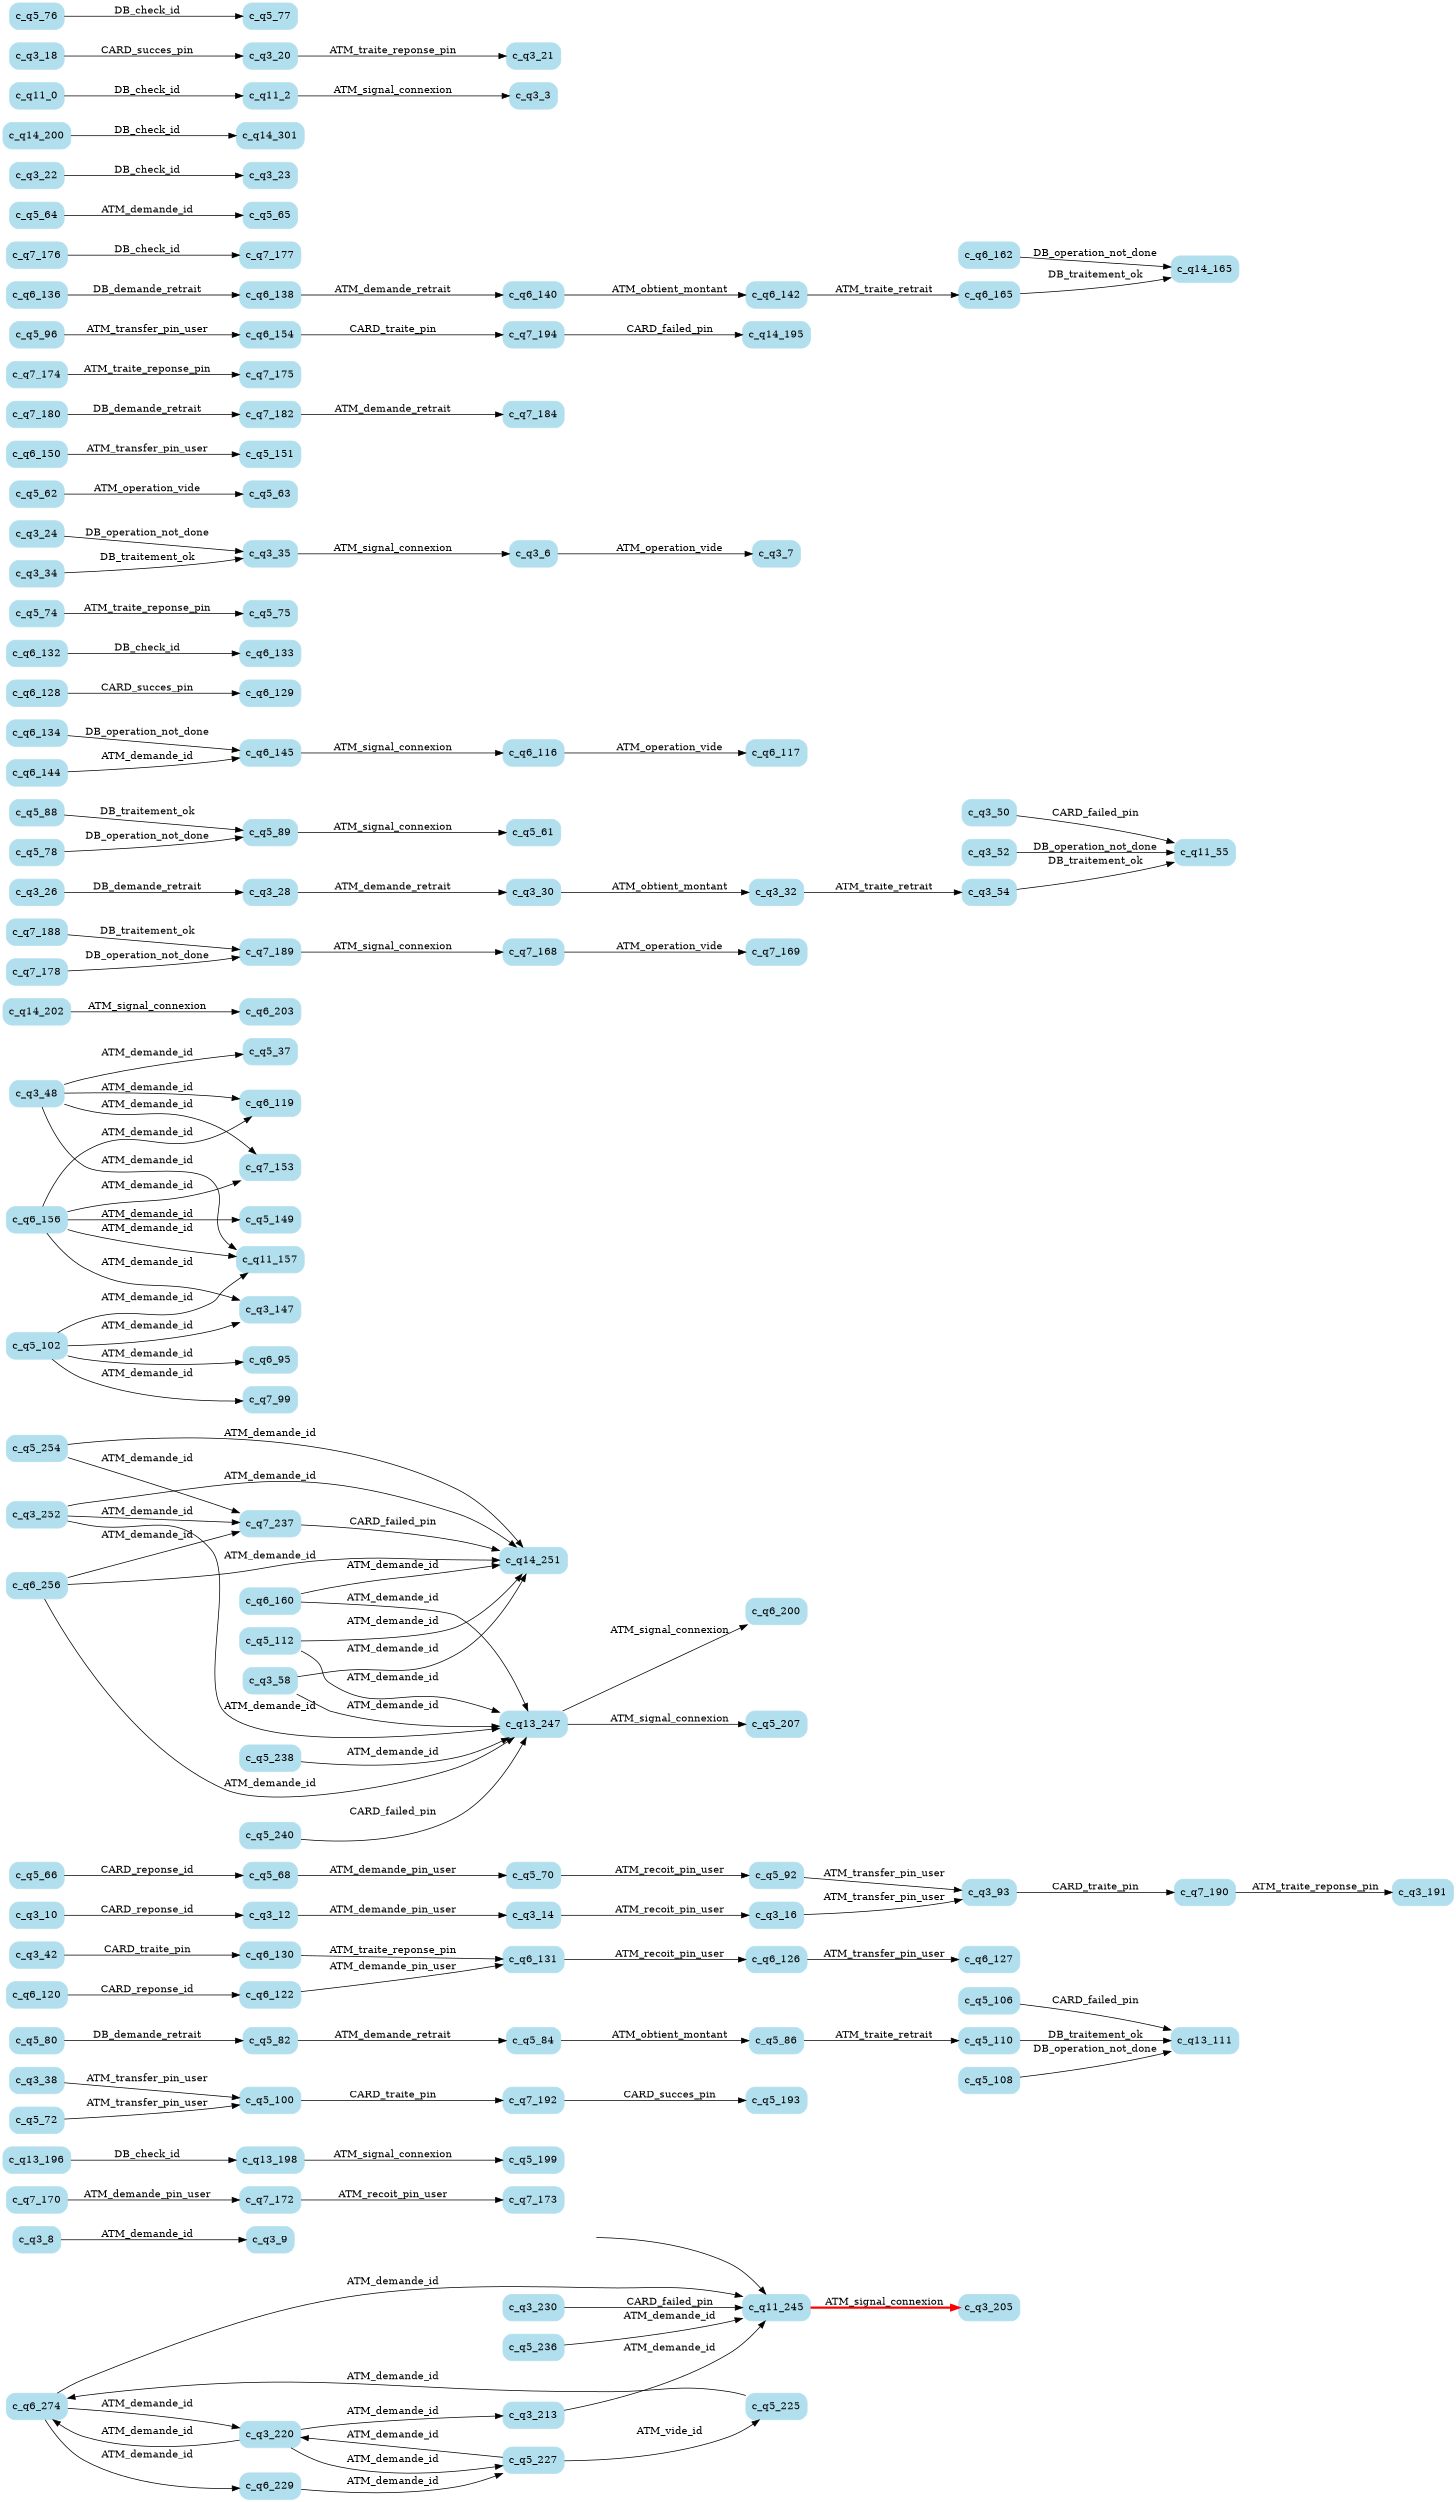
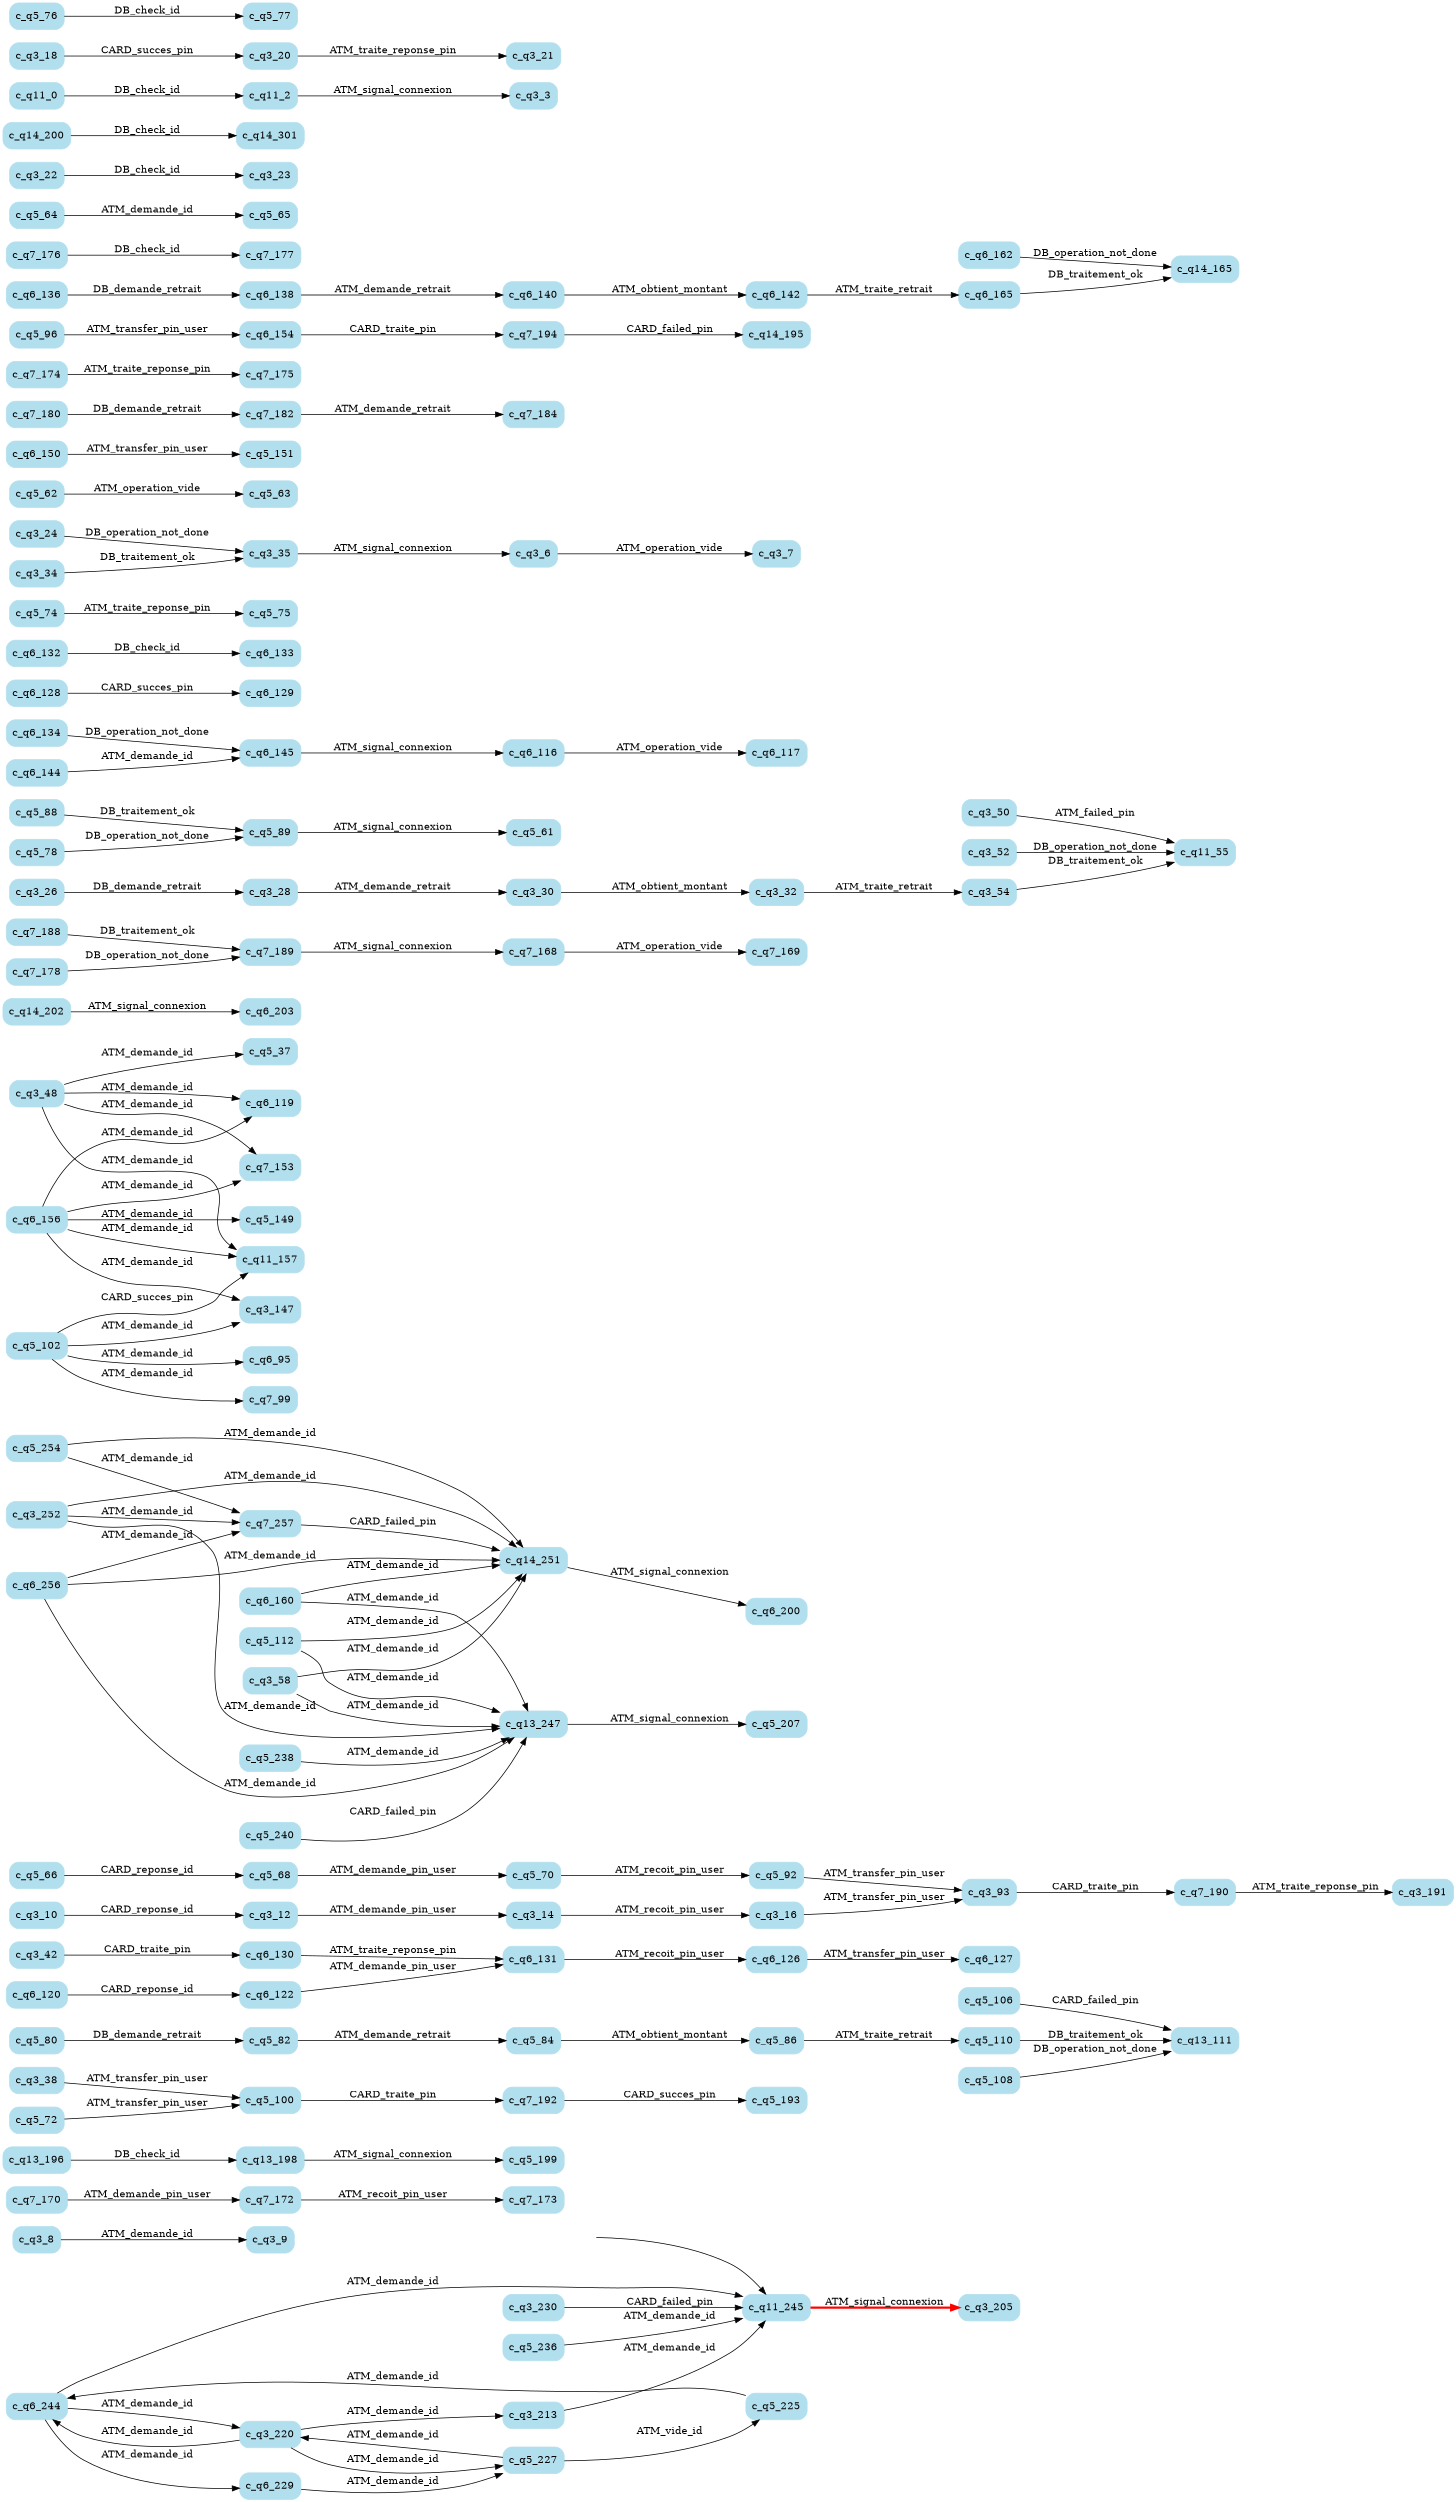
(1095, 813) -> (1095, 813)
(148, 1298) -> (148, 1298)
(270, 1524) -> (270, 1524)
(652, 1669) -> (653, 1586)
(37, 2406) -> (37, 2406)
